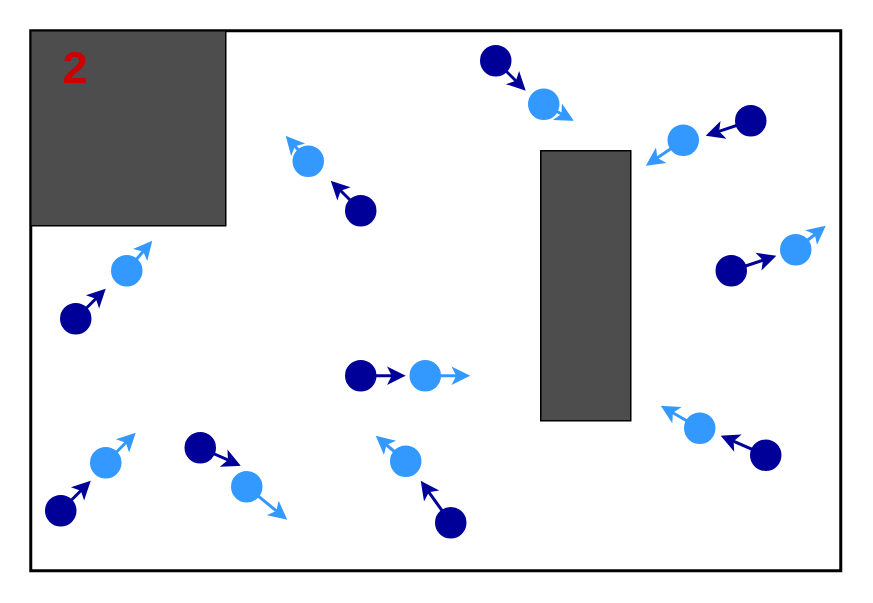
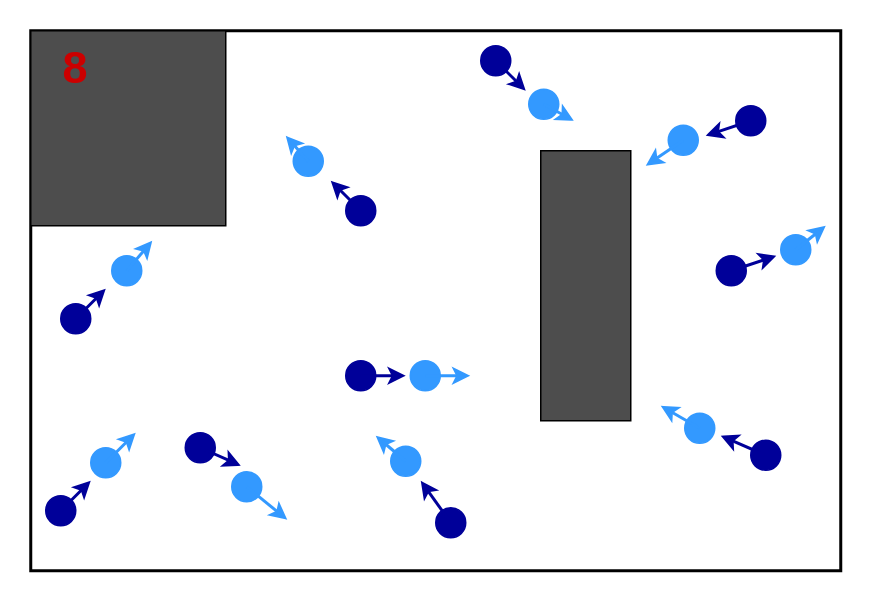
(76, 67) -> (76, 67)
